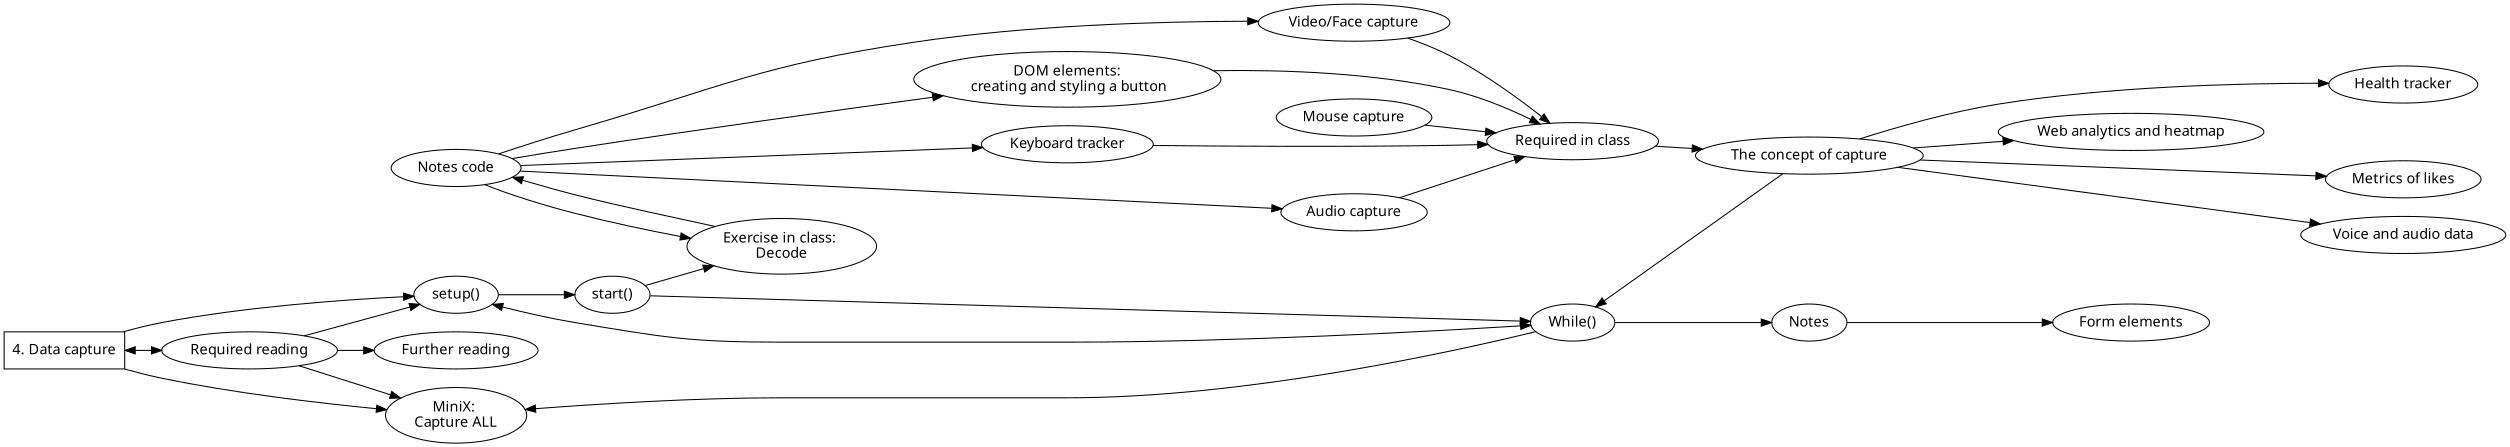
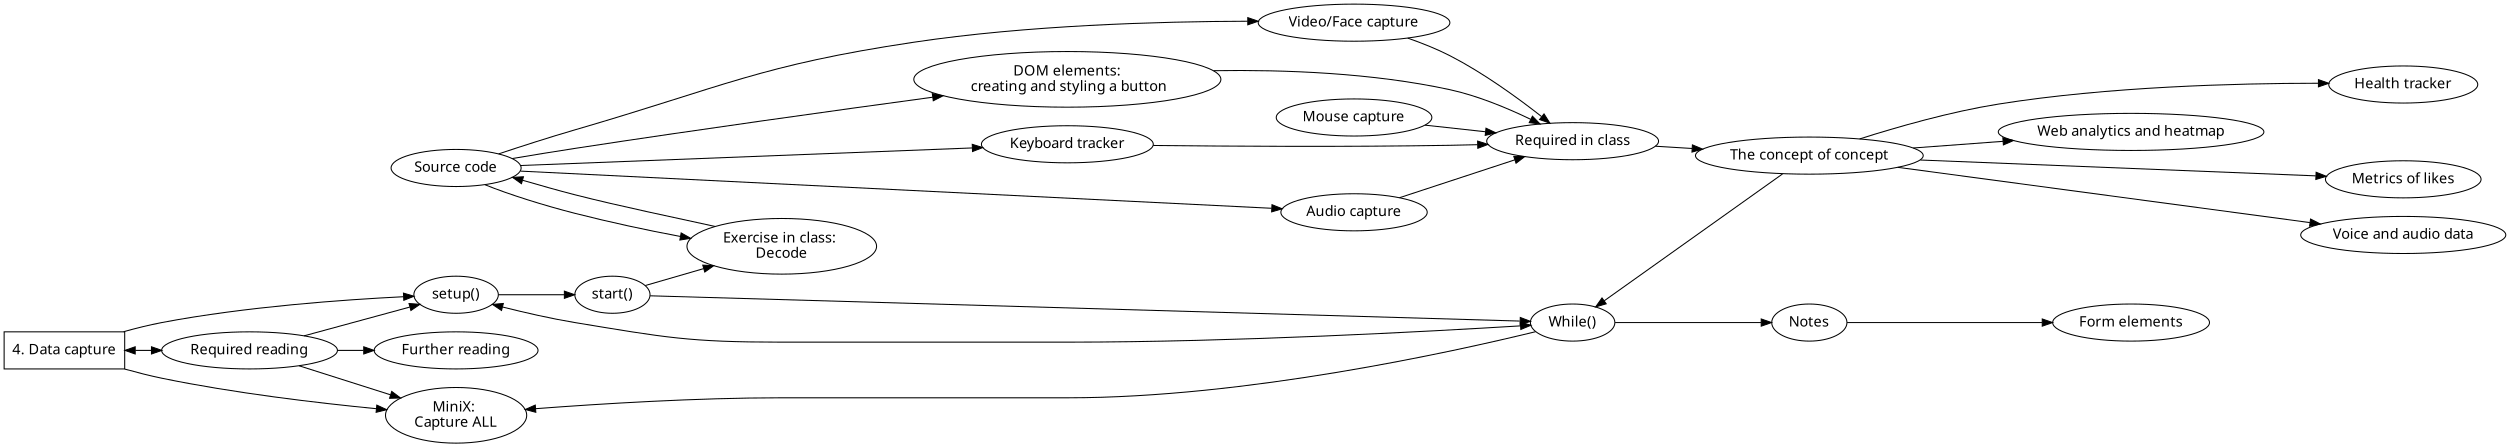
(1809, 156) -> (1809, 156)
(456, 168) -> (456, 168)
